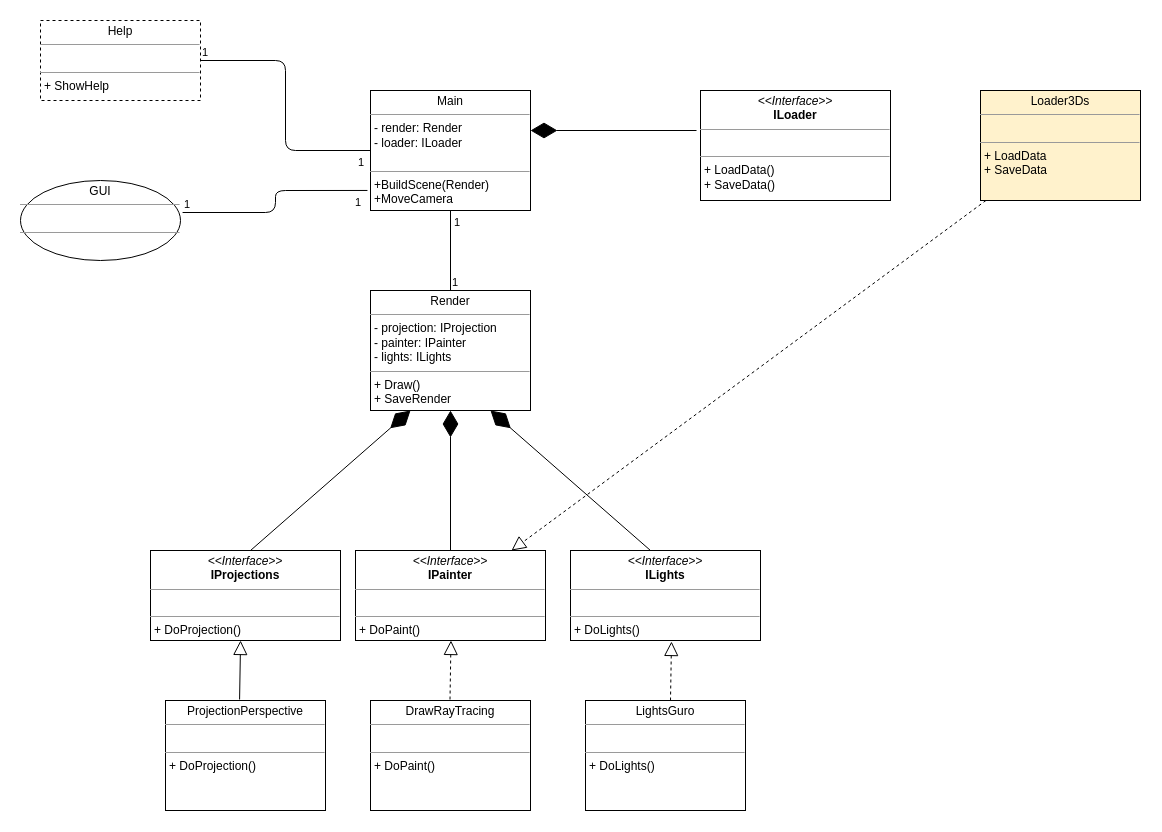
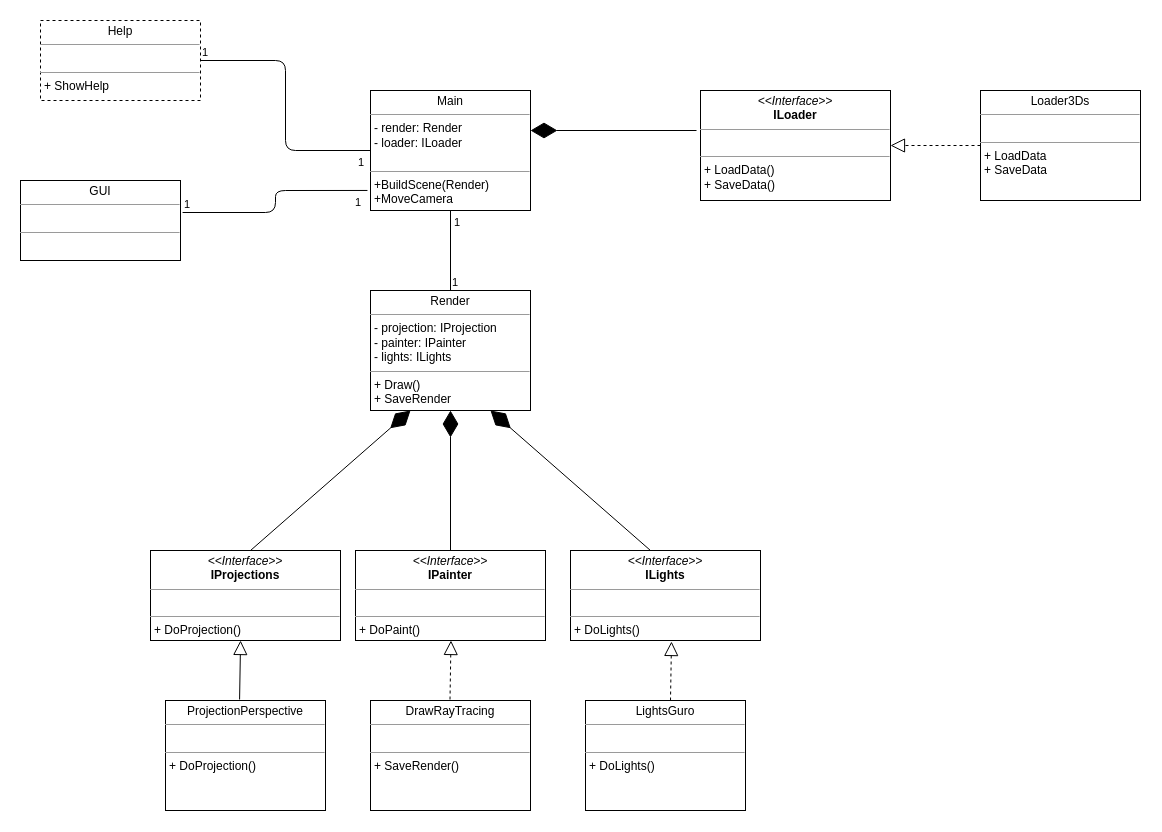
(1061, 146) -> (1061, 146)
(101, 221) -> (101, 221)
(755, 371) -> (943, 146)
(416, 715) -> (416, 715)
